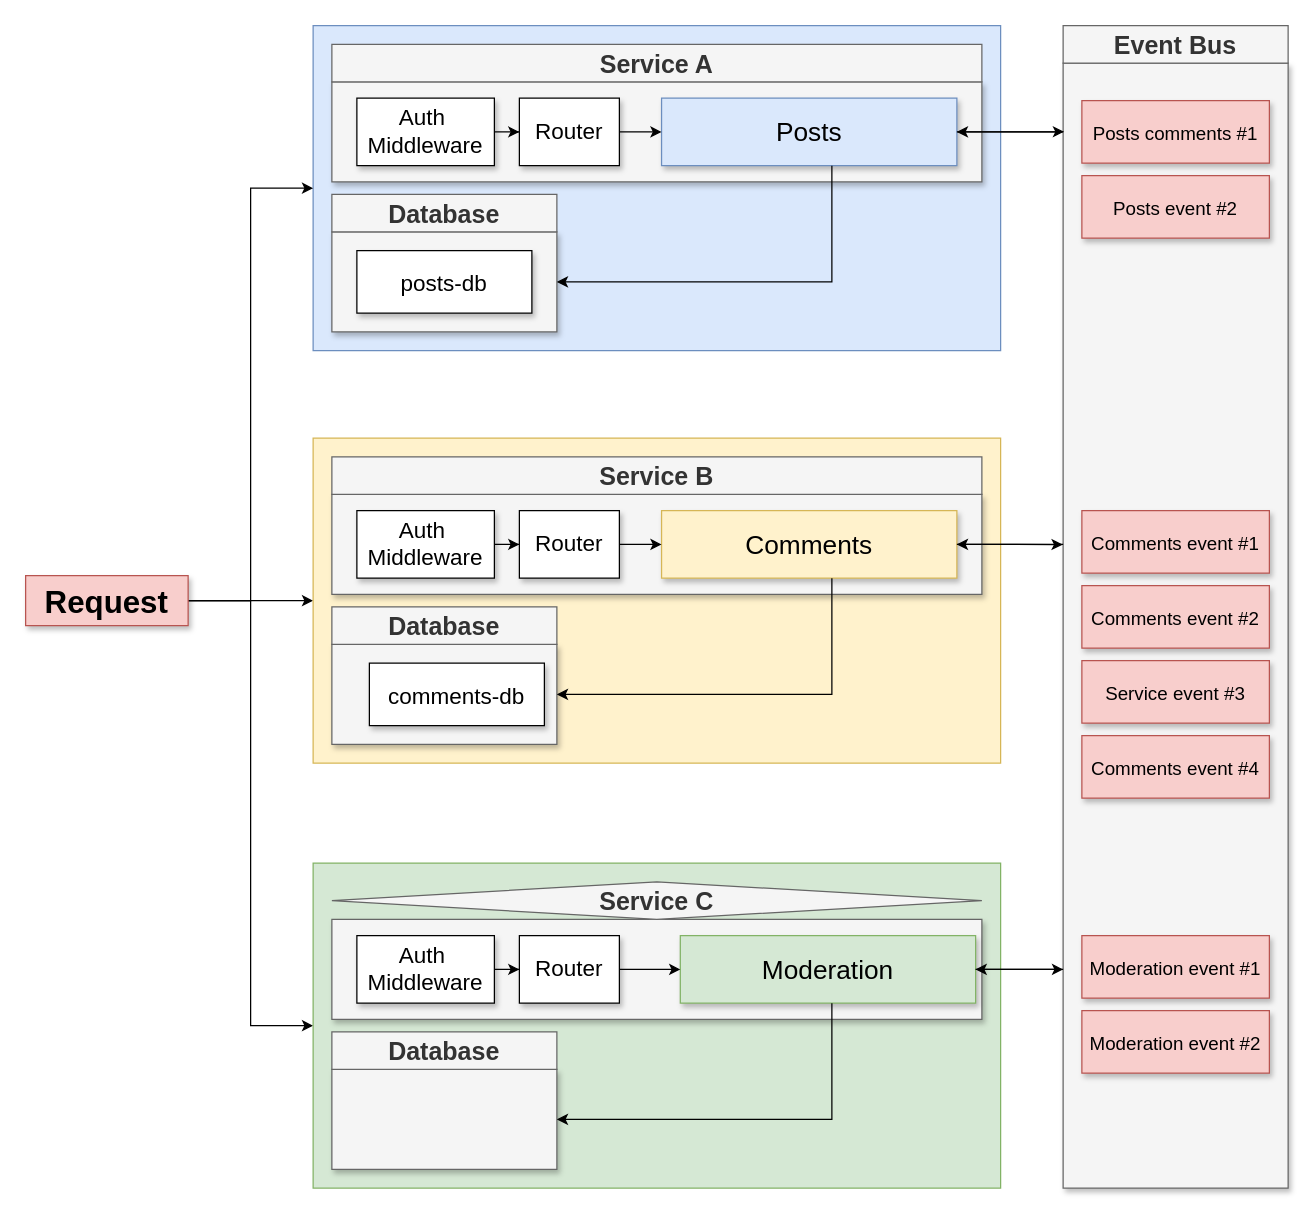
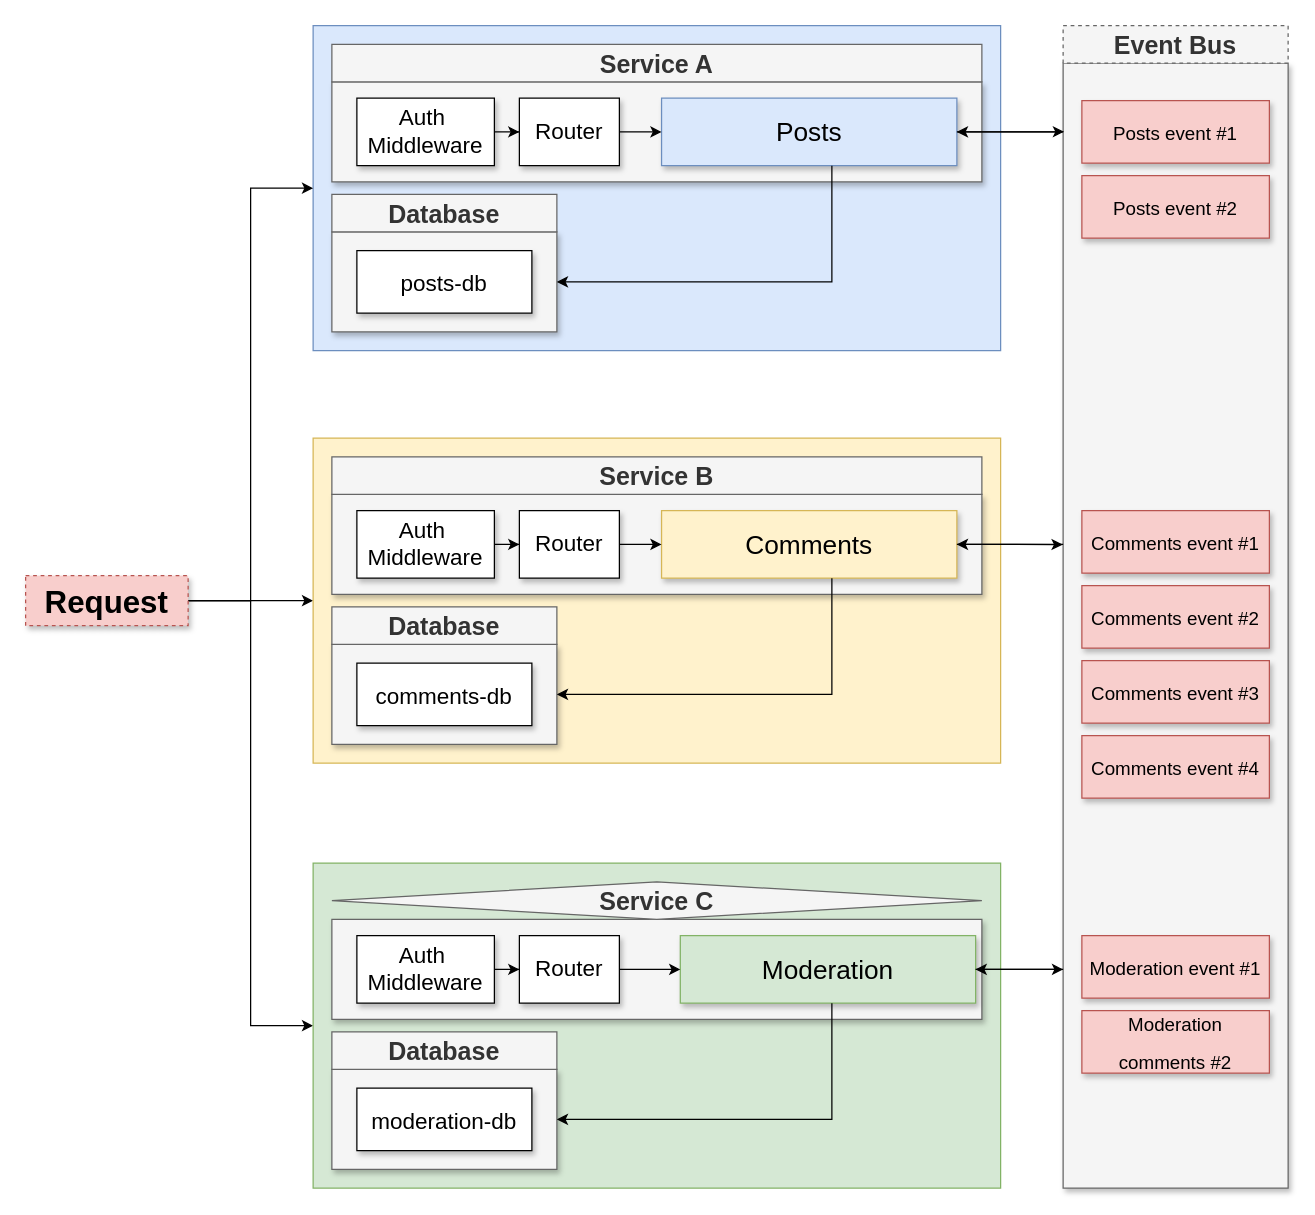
(1176, 44) -> (1176, 44)
(1176, 128) -> (1176, 128)
(107, 601) -> (107, 601)
(1176, 688) -> (1176, 688)
(457, 694) -> (444, 694)
(1176, 1038) -> (1176, 1038)
none -> (444, 1119)
